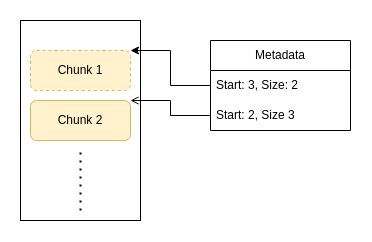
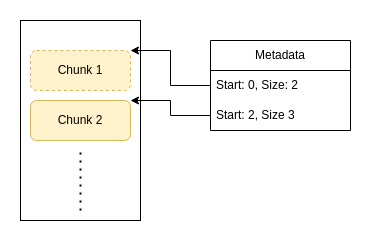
(263, 86) -> (263, 86)
(136, 101) -> (138, 101)
